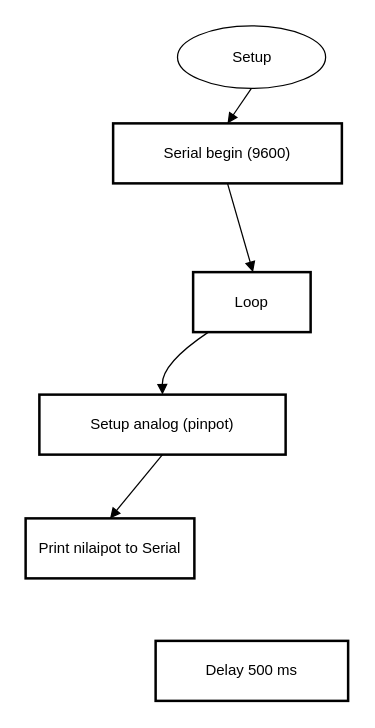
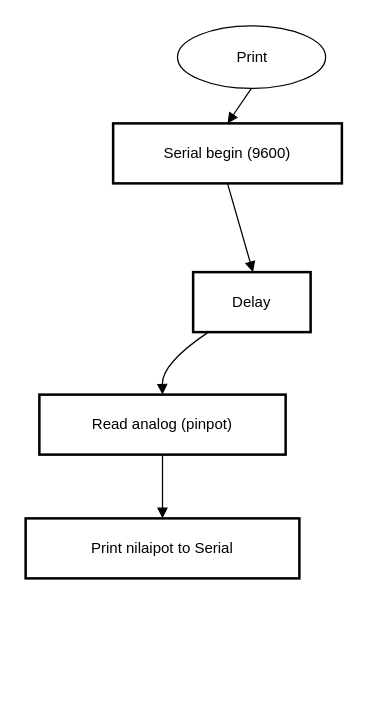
(253, 57) -> (253, 57)
(252, 302) -> (252, 302)
(163, 424) -> (163, 424)
(110, 548) -> (163, 548)
(252, 671) -> none
